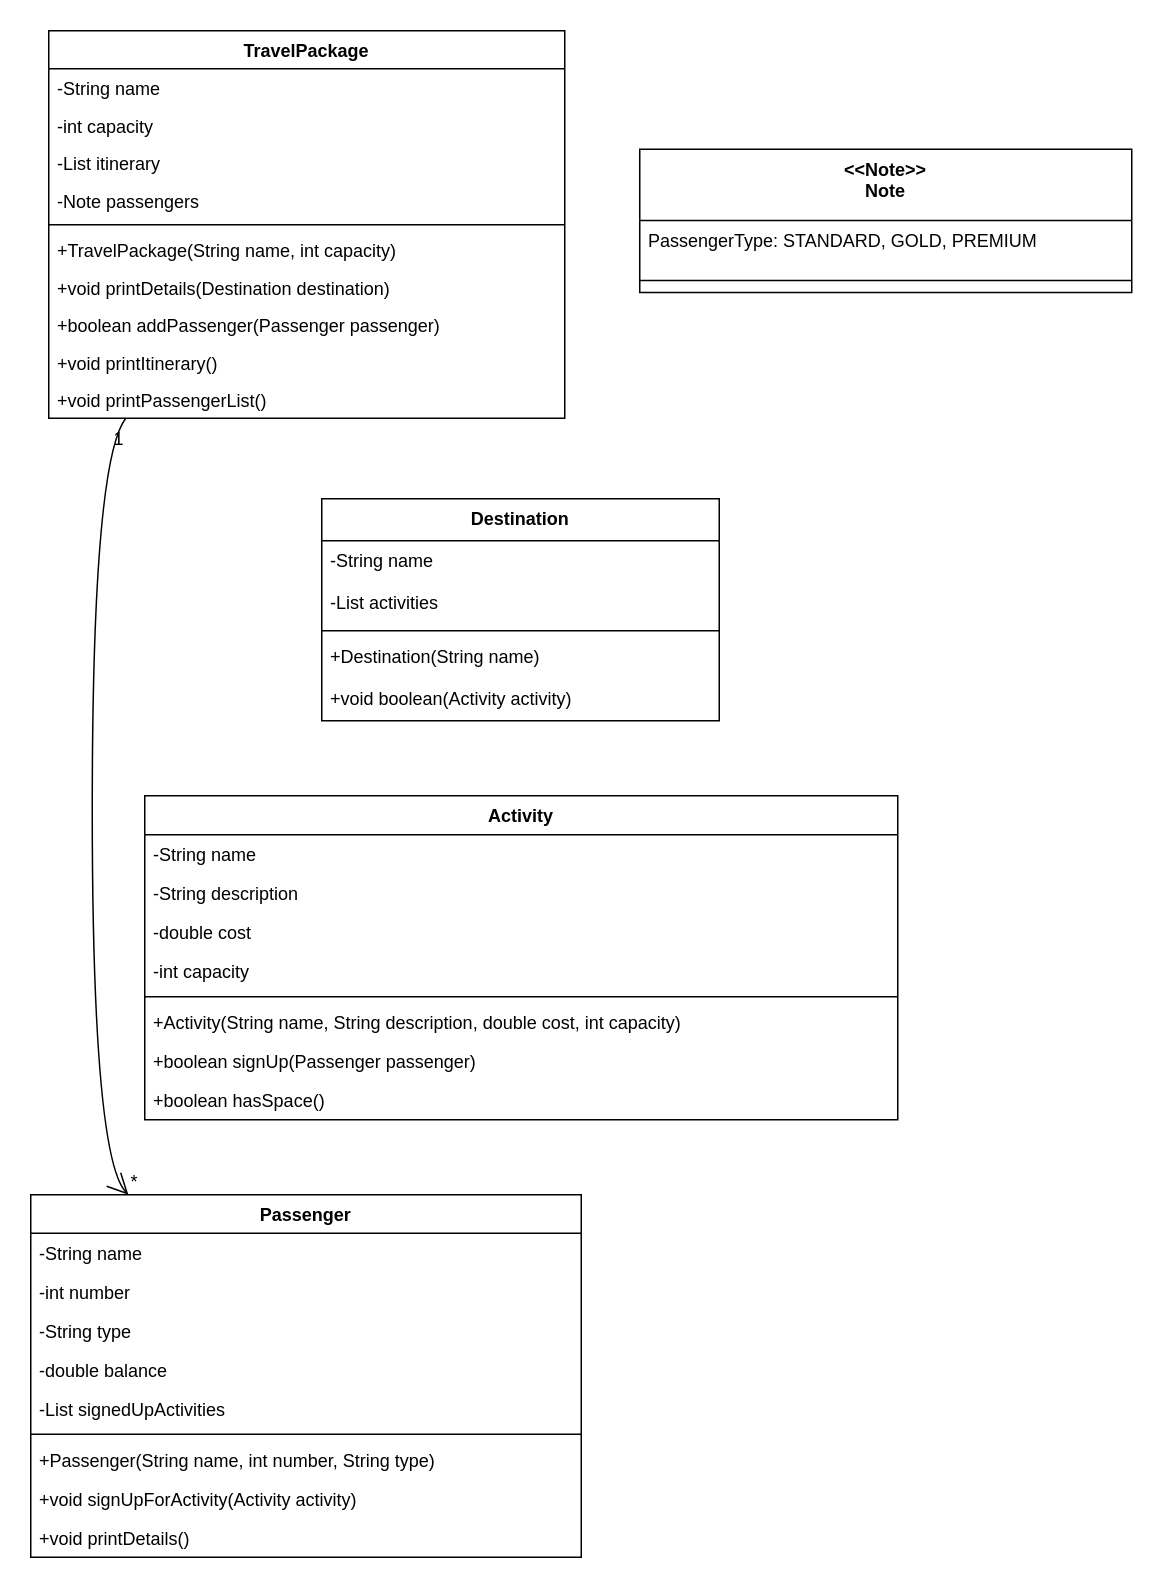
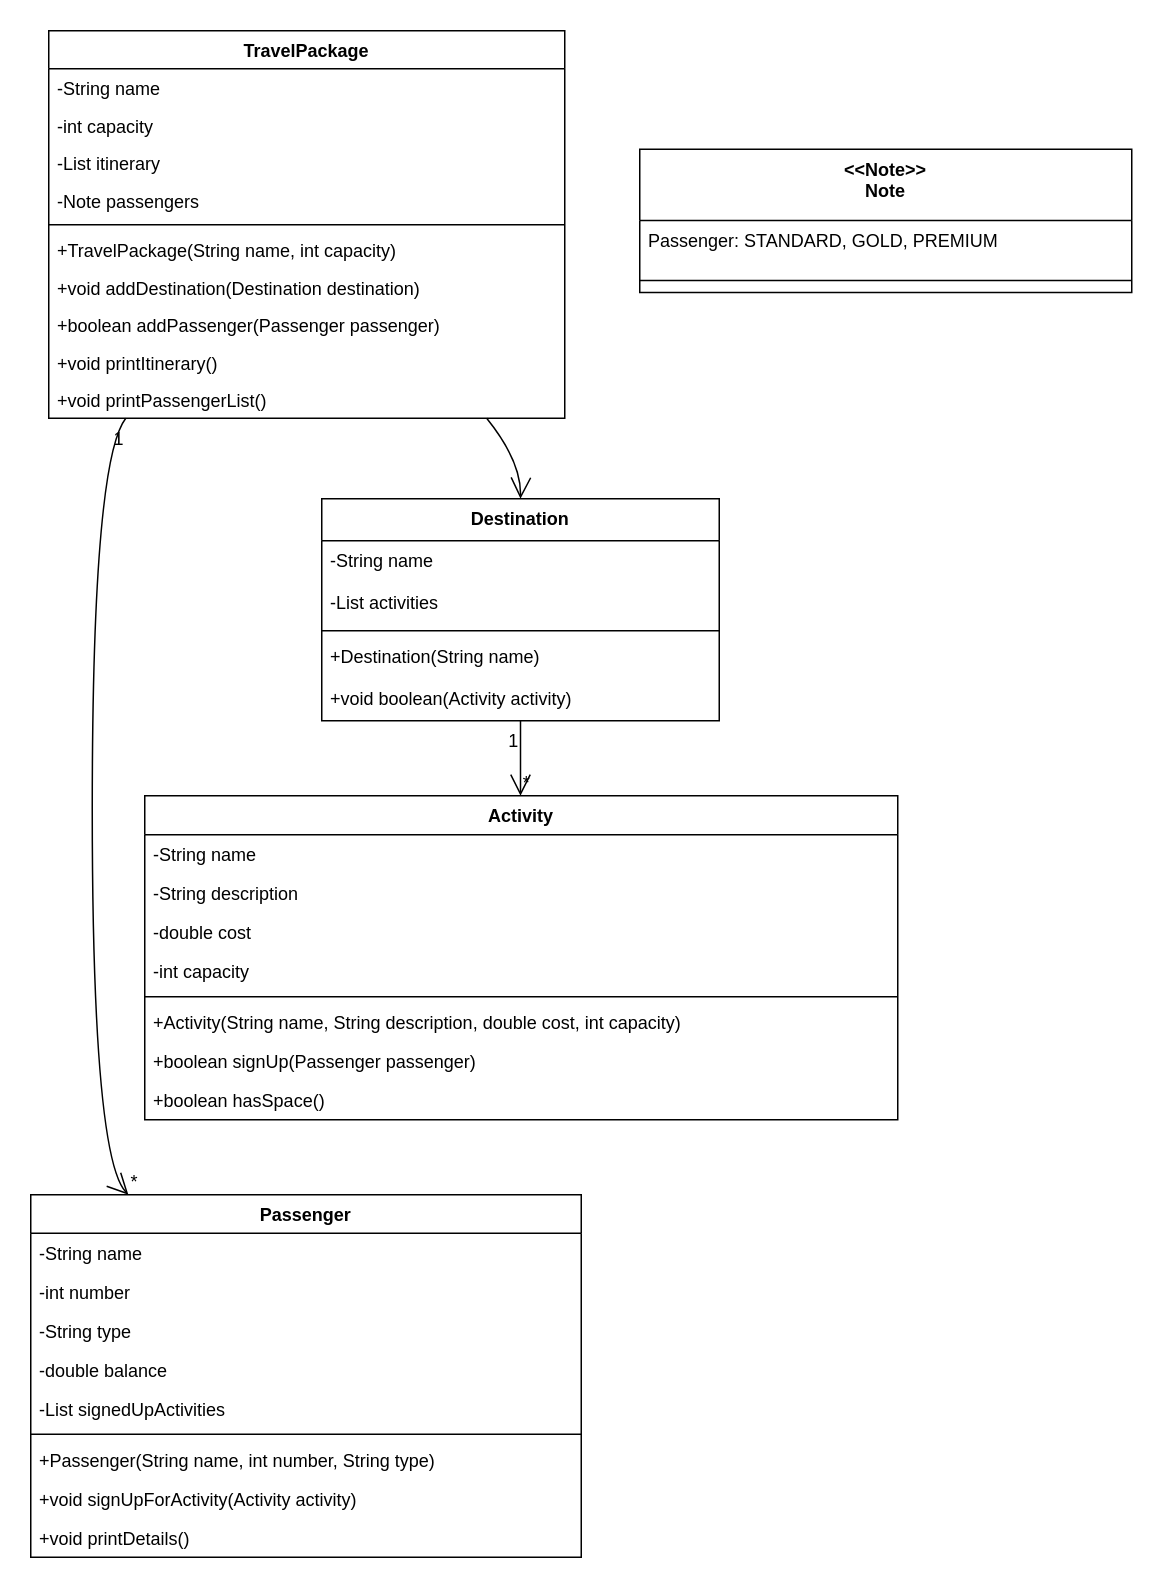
(825, 241) -> (805, 241)
(250, 289) -> (263, 289)
none -> (511, 455)
none -> (521, 758)
